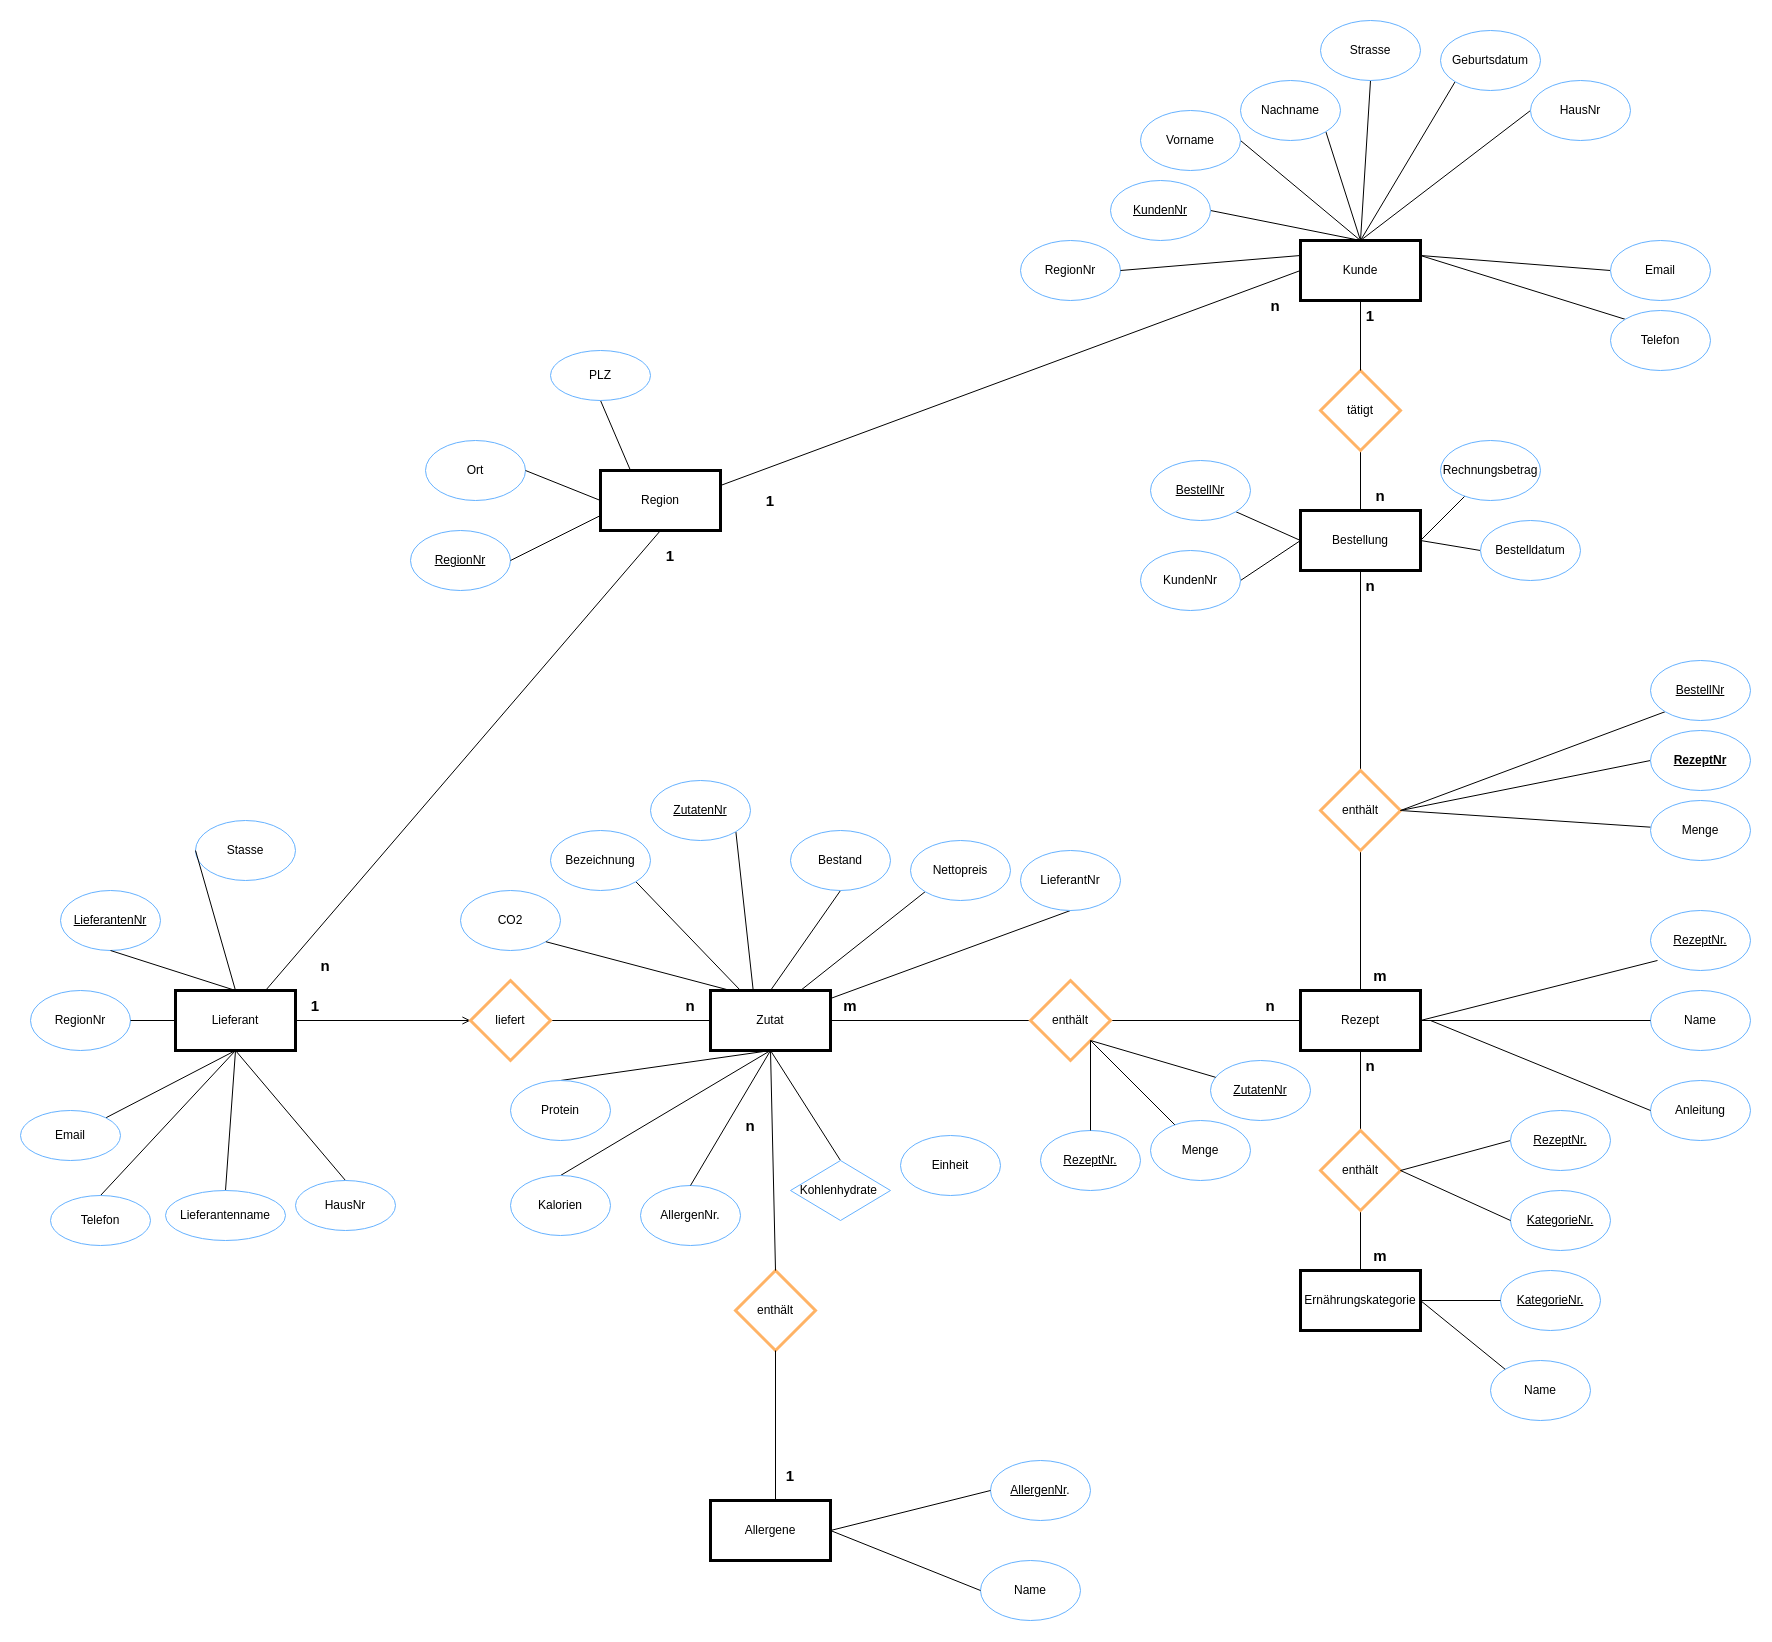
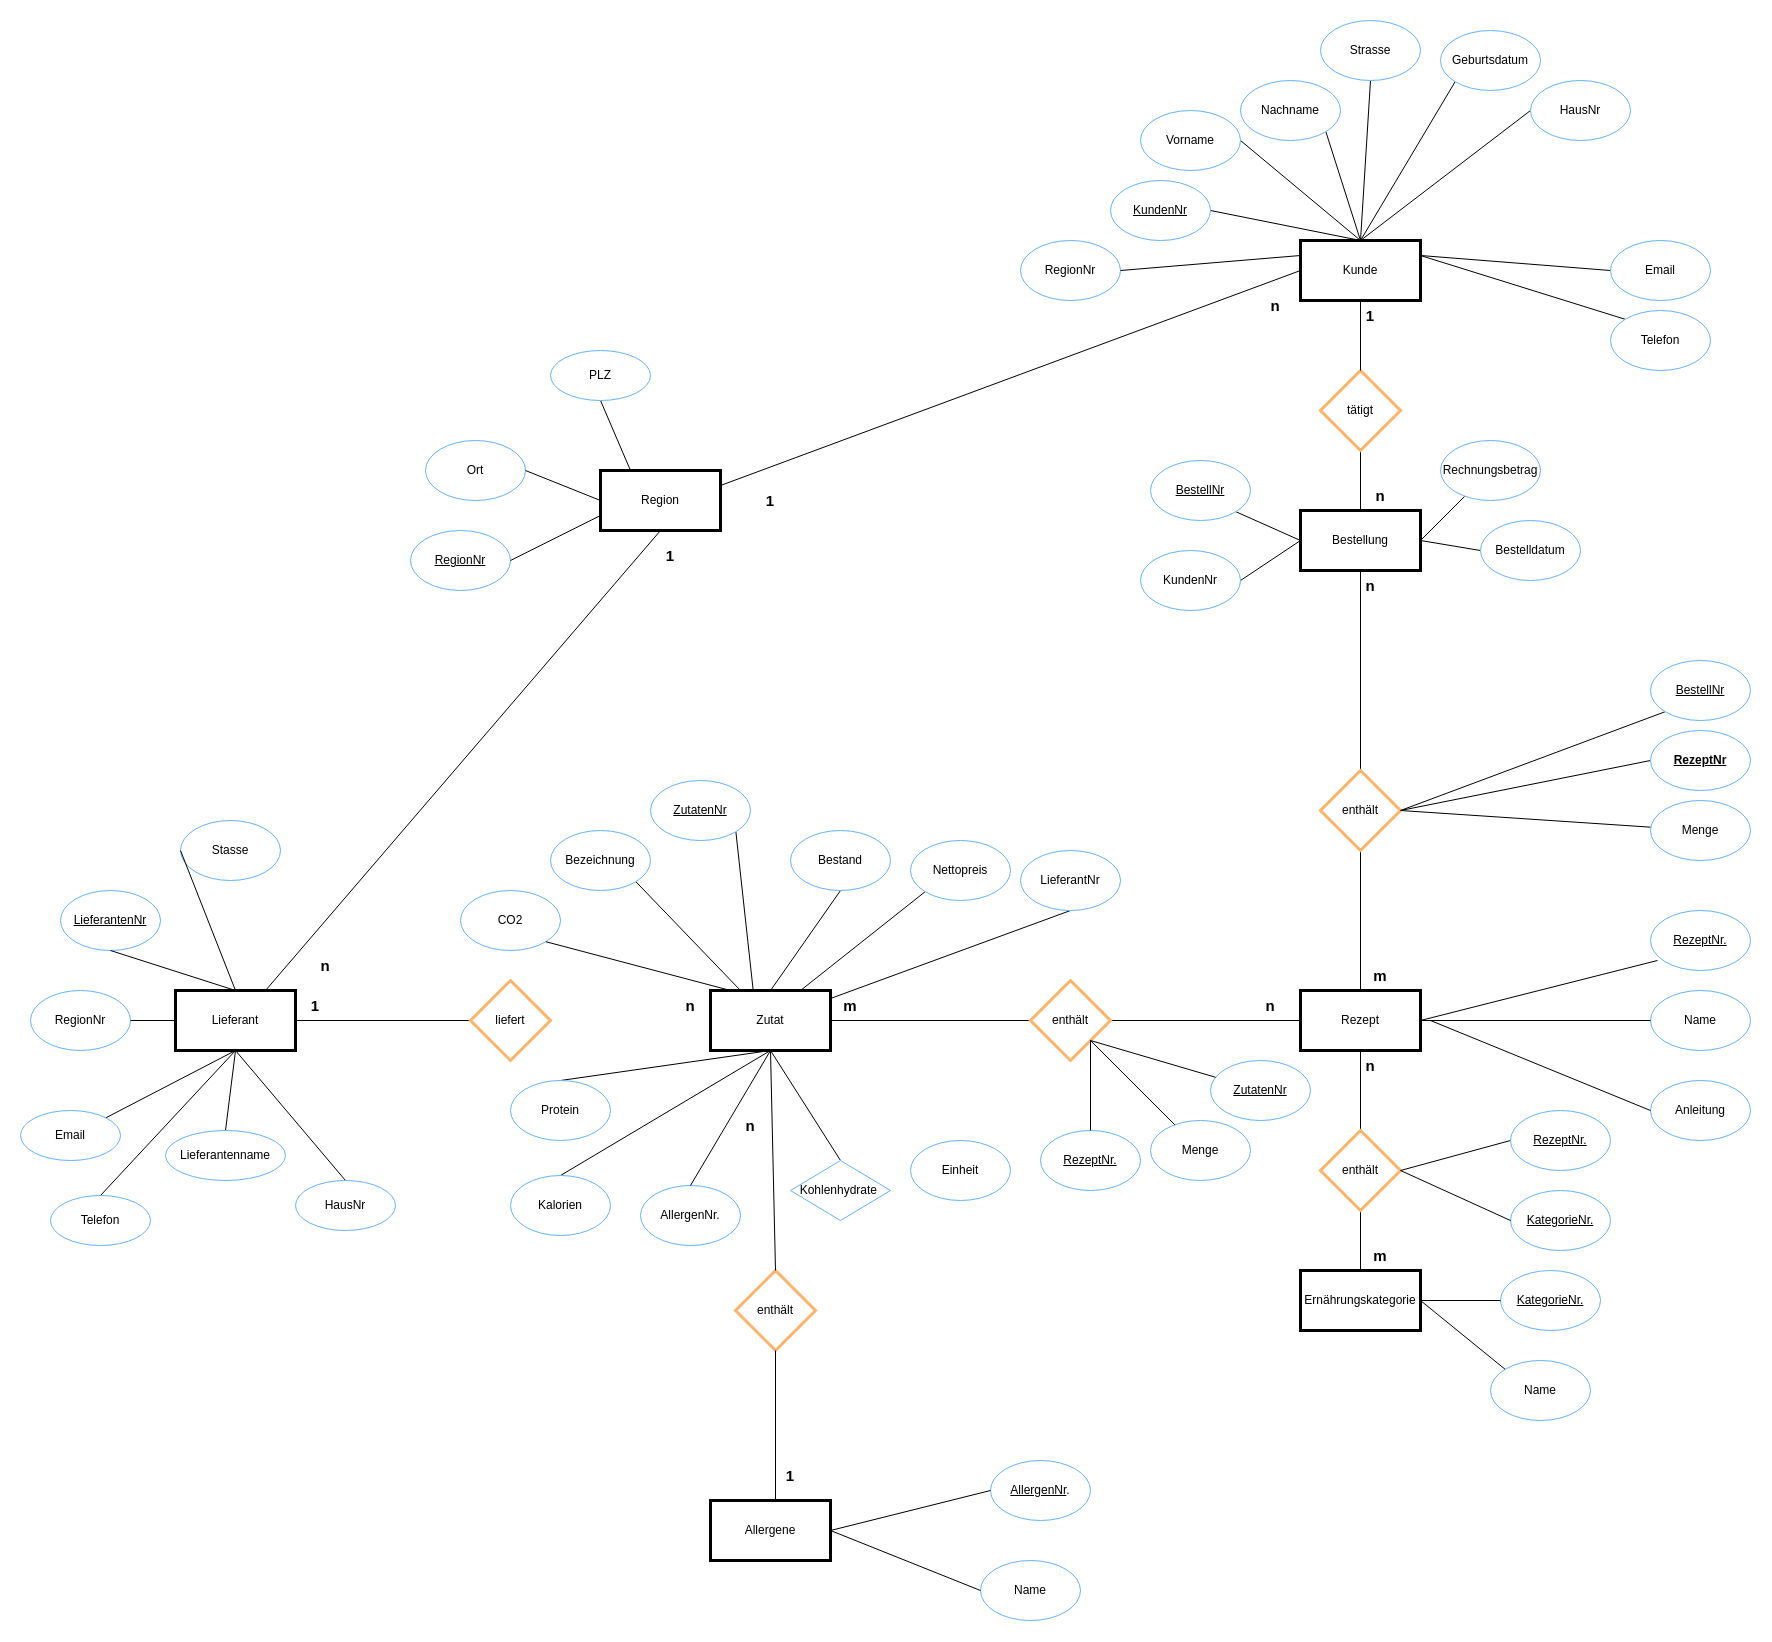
(246, 851) -> (231, 851)
(465, 1021) -> (465, 1021)
(631, 1021) -> none
(951, 1166) -> (961, 1171)
(226, 1216) -> (226, 1156)
